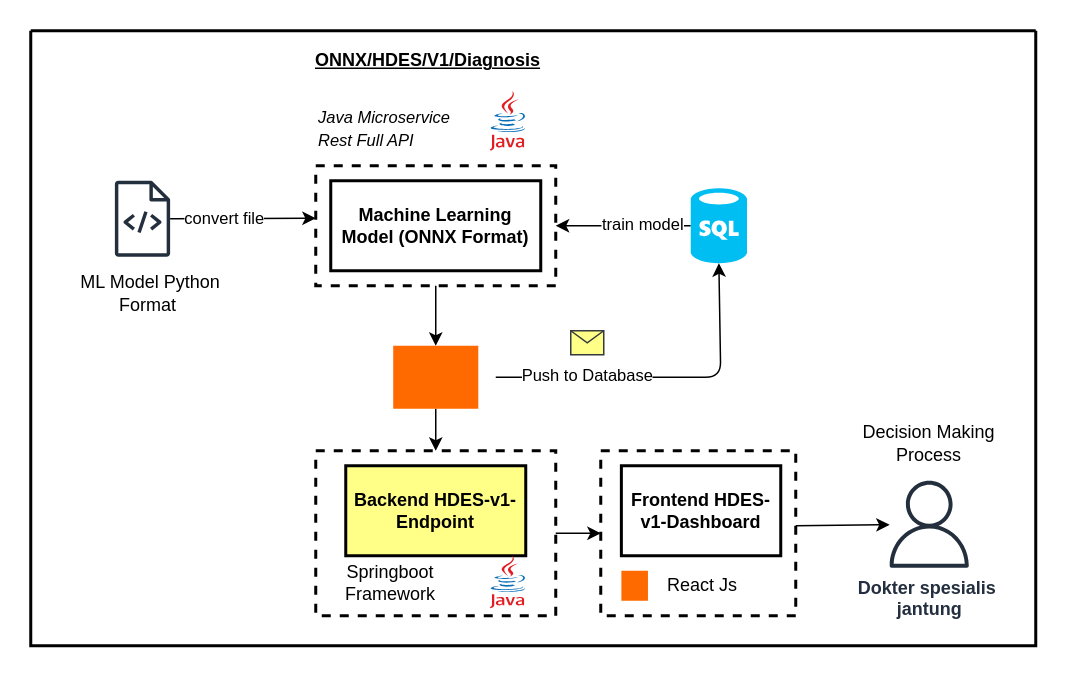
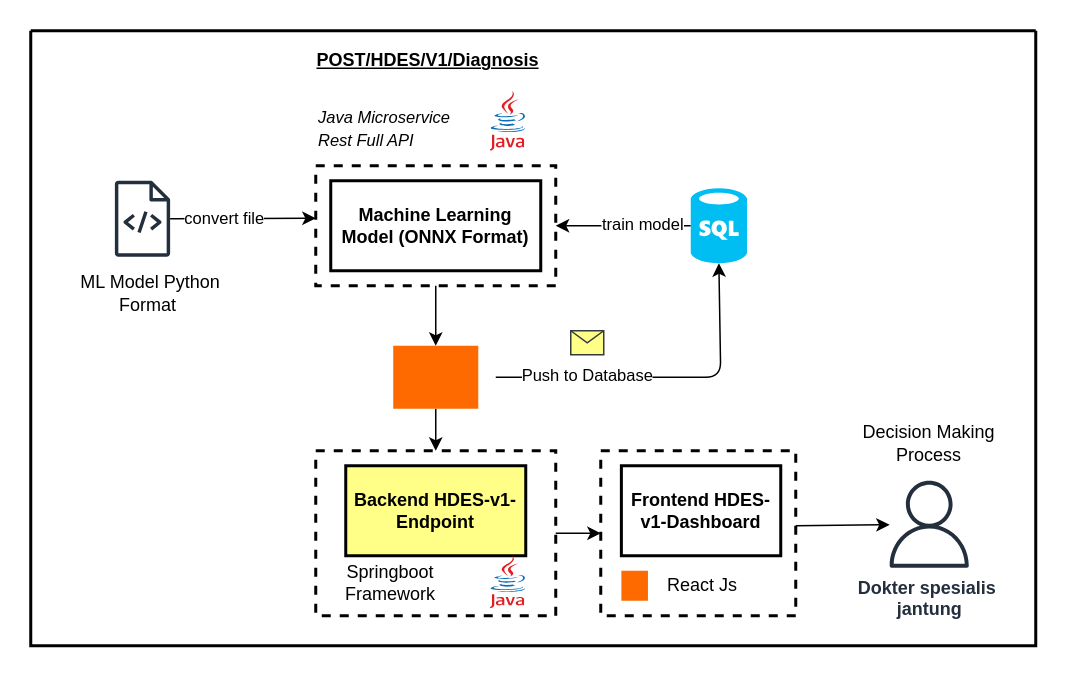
(428, 61) -> (428, 61)
